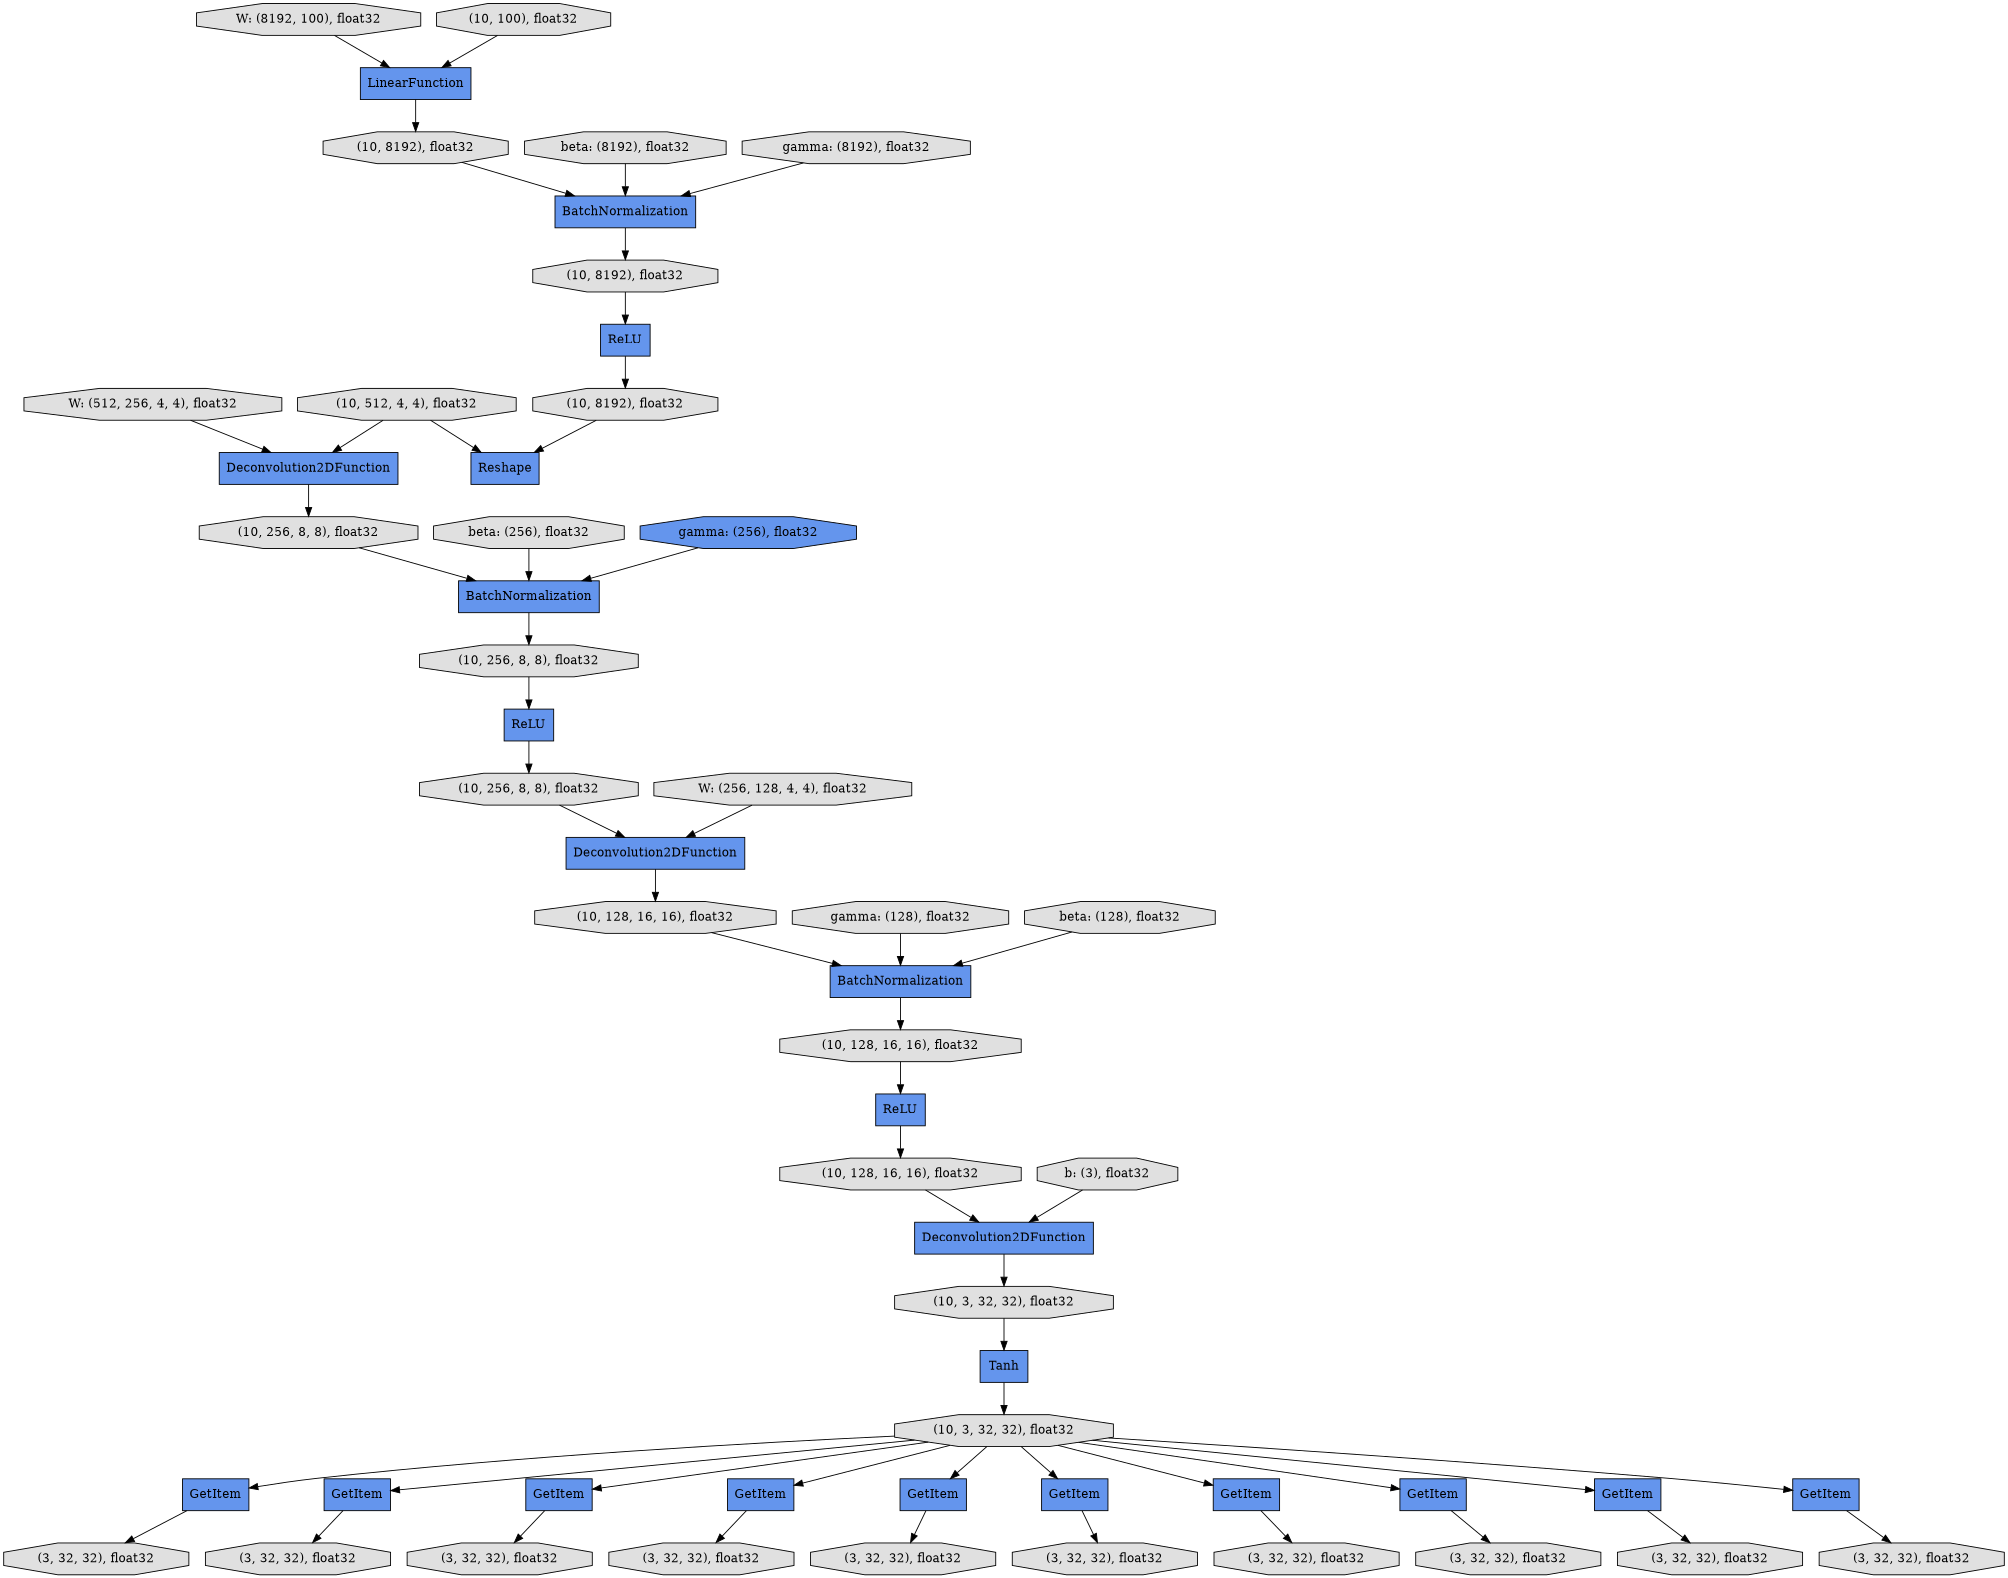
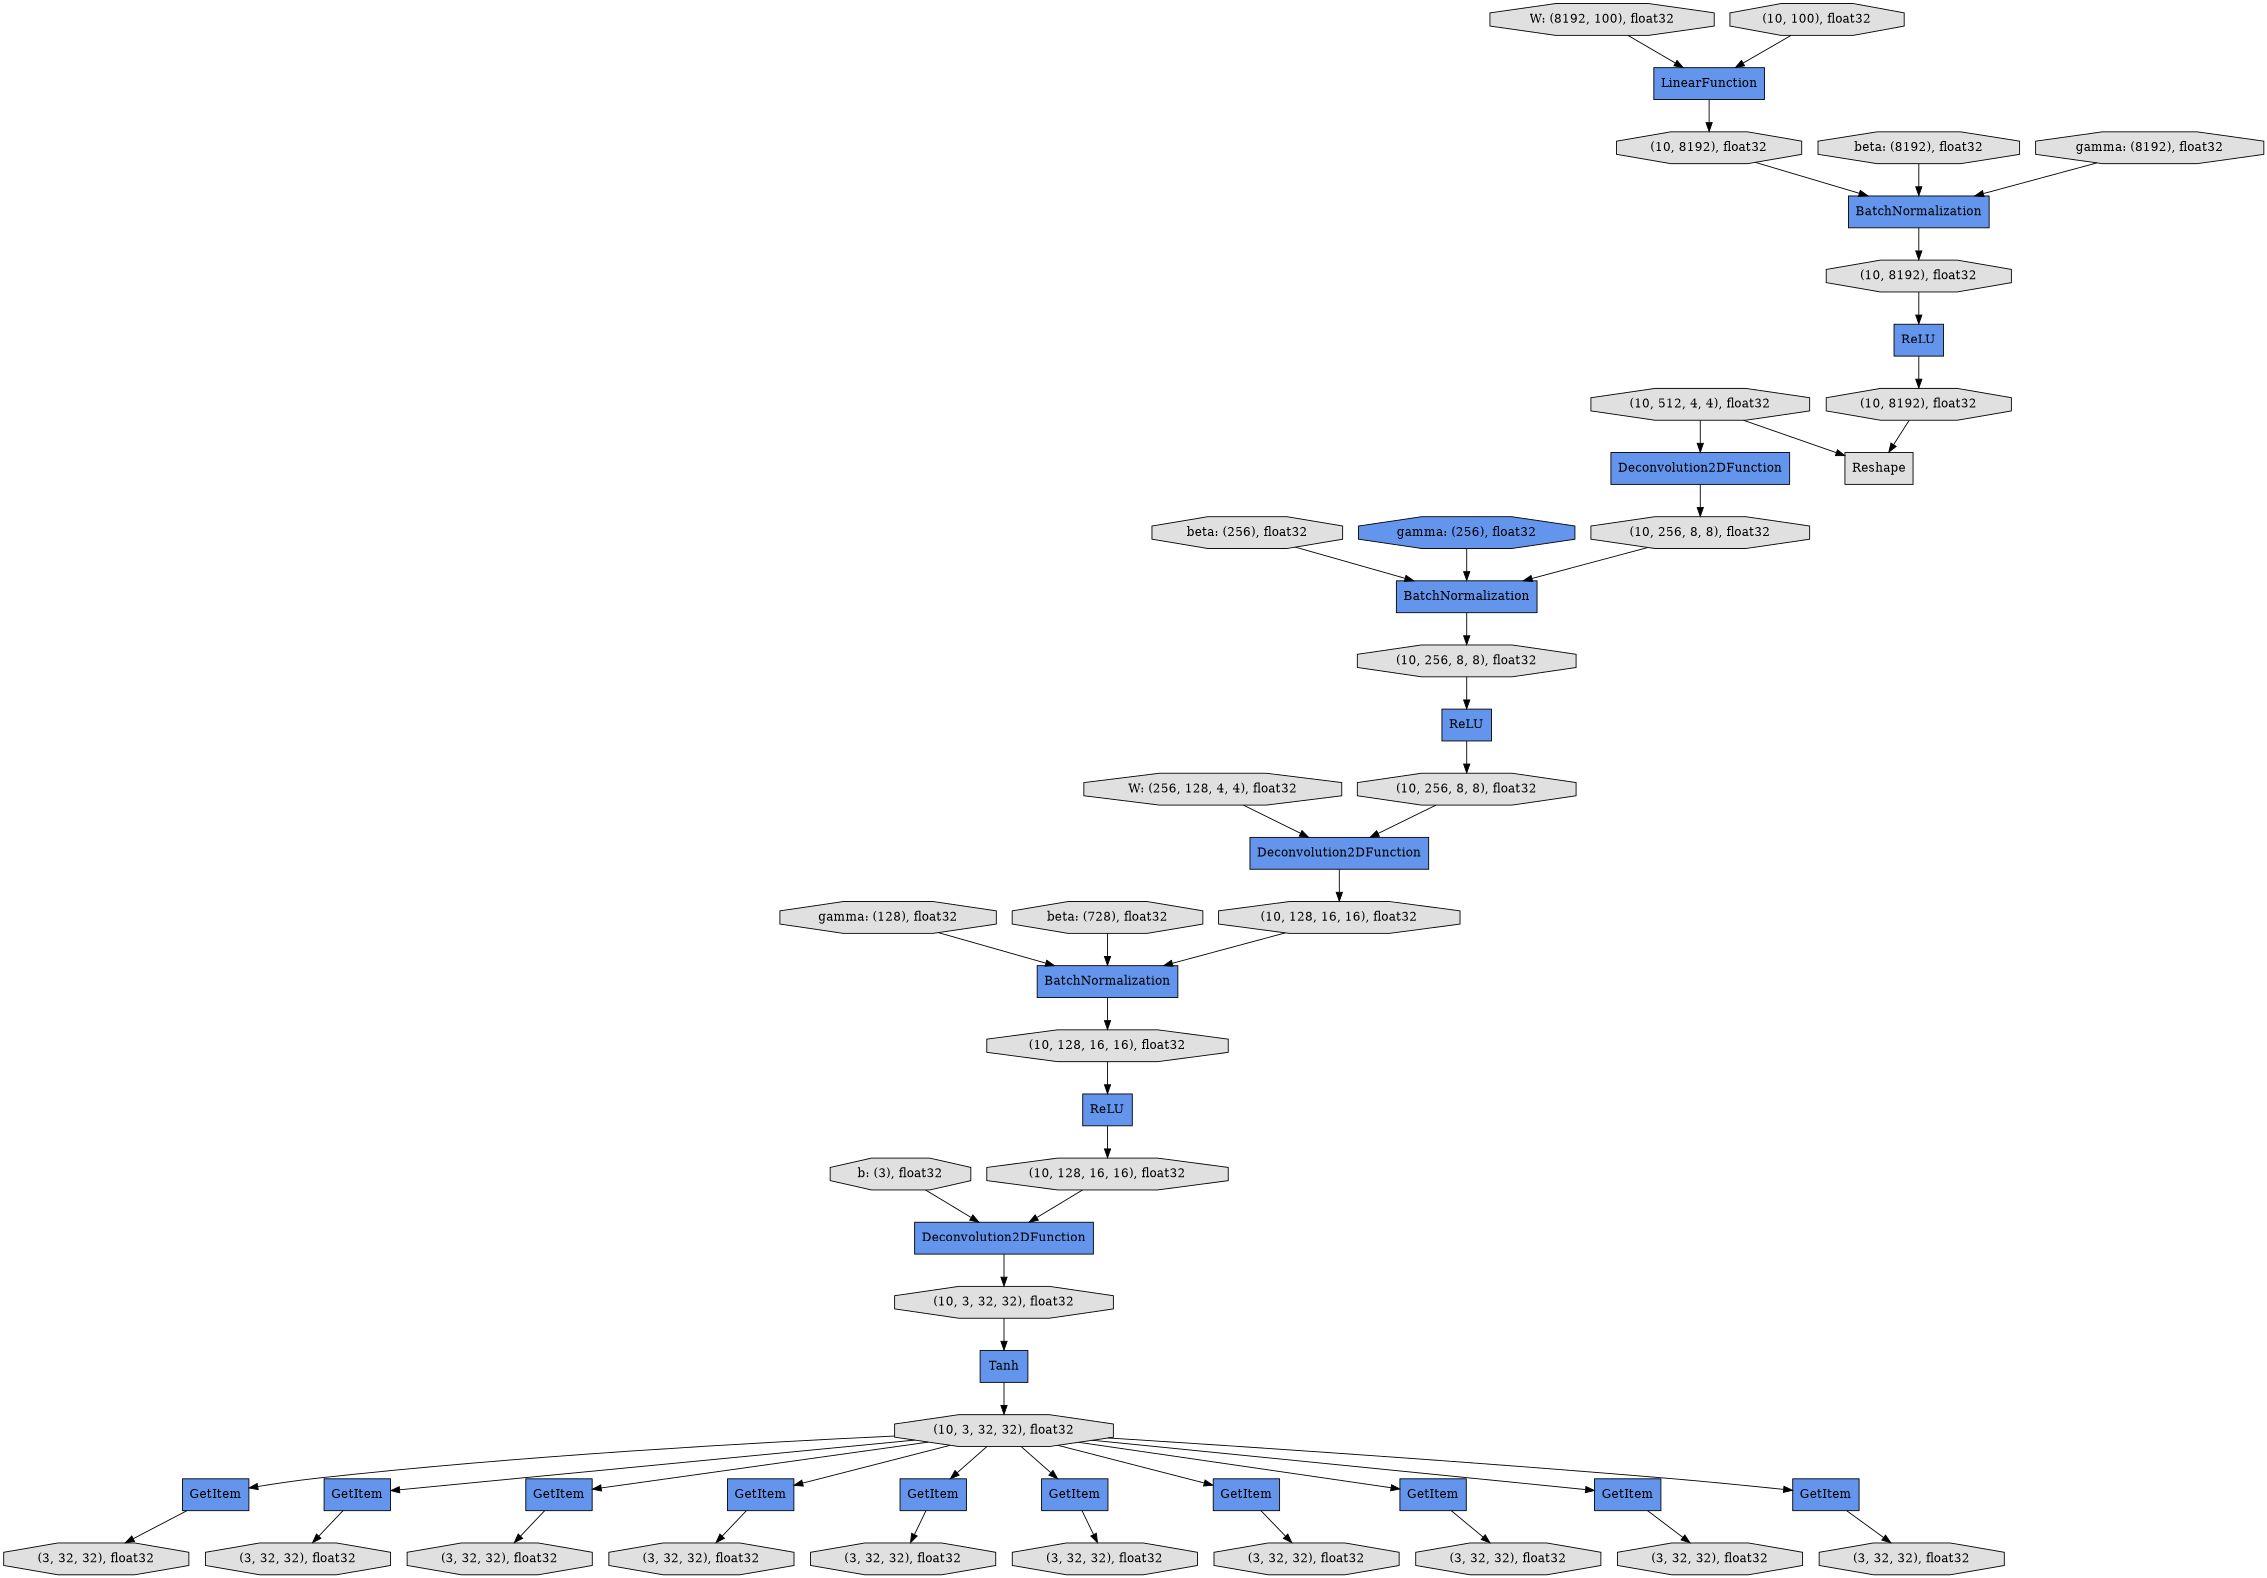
(153, 404) -> none
(505, 468) -> (1879, 468)
(1120, 917) -> (1107, 917)
